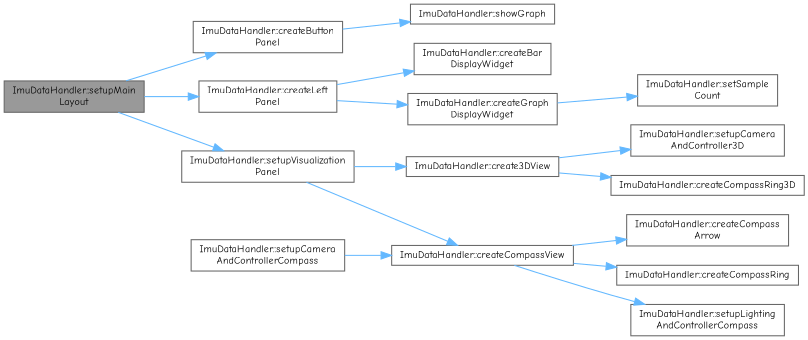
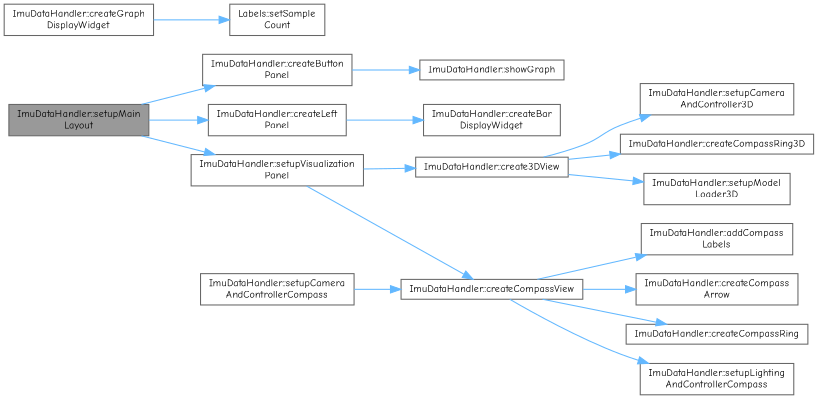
(708, 90) -> (277, 20)
(367, 102) -> none
none -> (717, 189)
none -> (717, 239)
